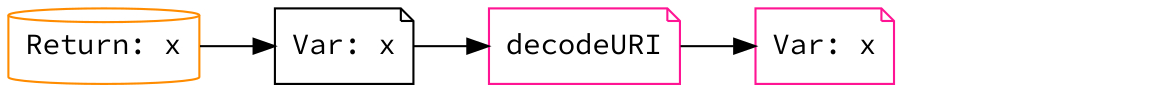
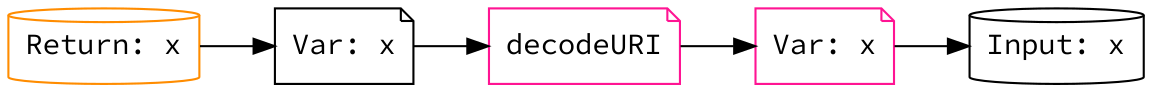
none -> (1057, 46)
